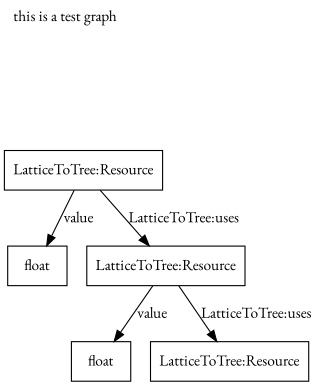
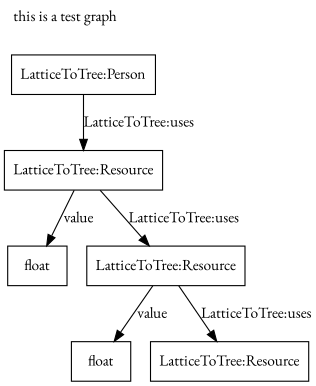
none -> (83, 75)
